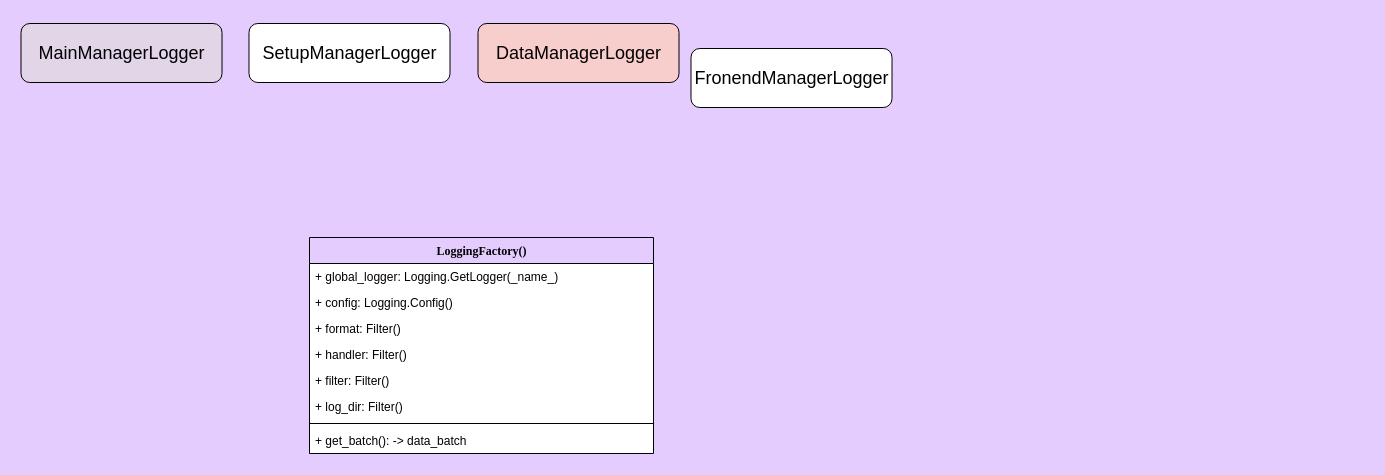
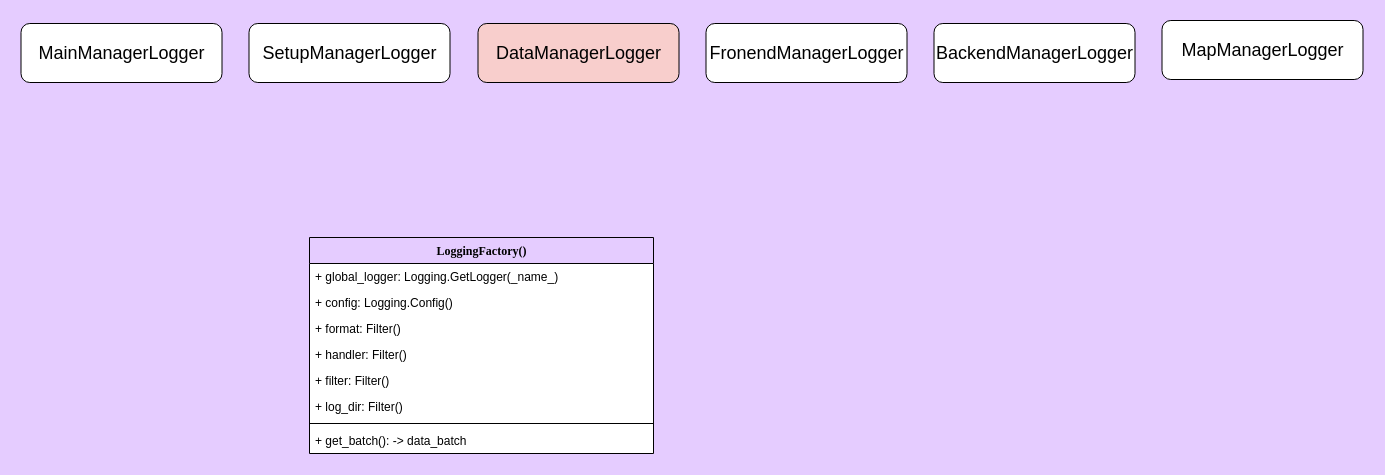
none -> (1263, 50)
(122, 53) -> (122, 53)
none -> (1035, 53)
(792, 78) -> (807, 53)
